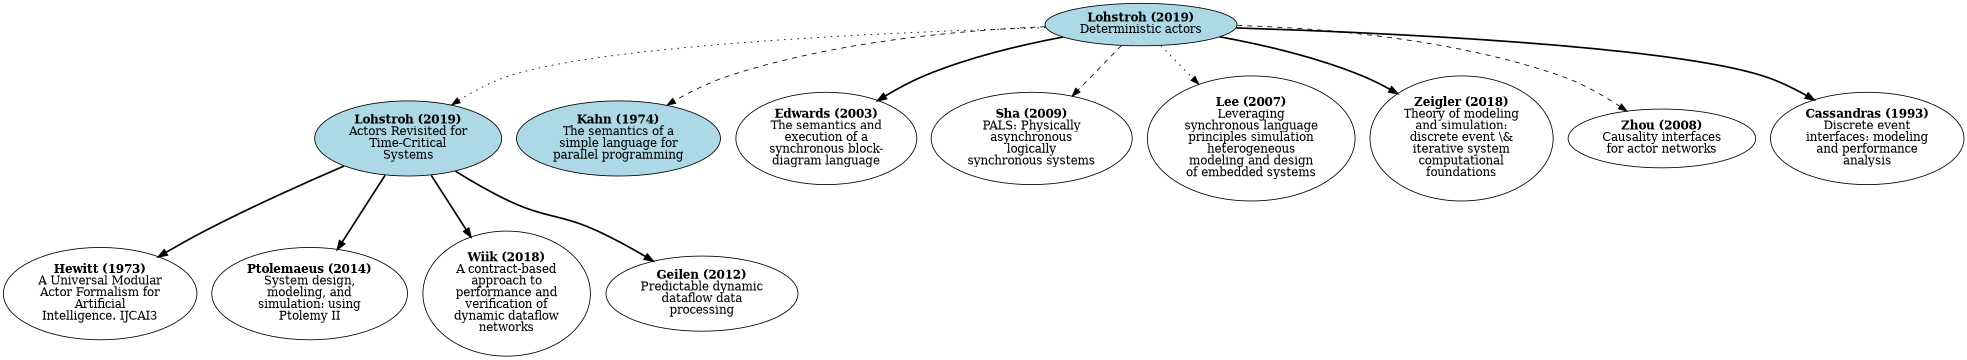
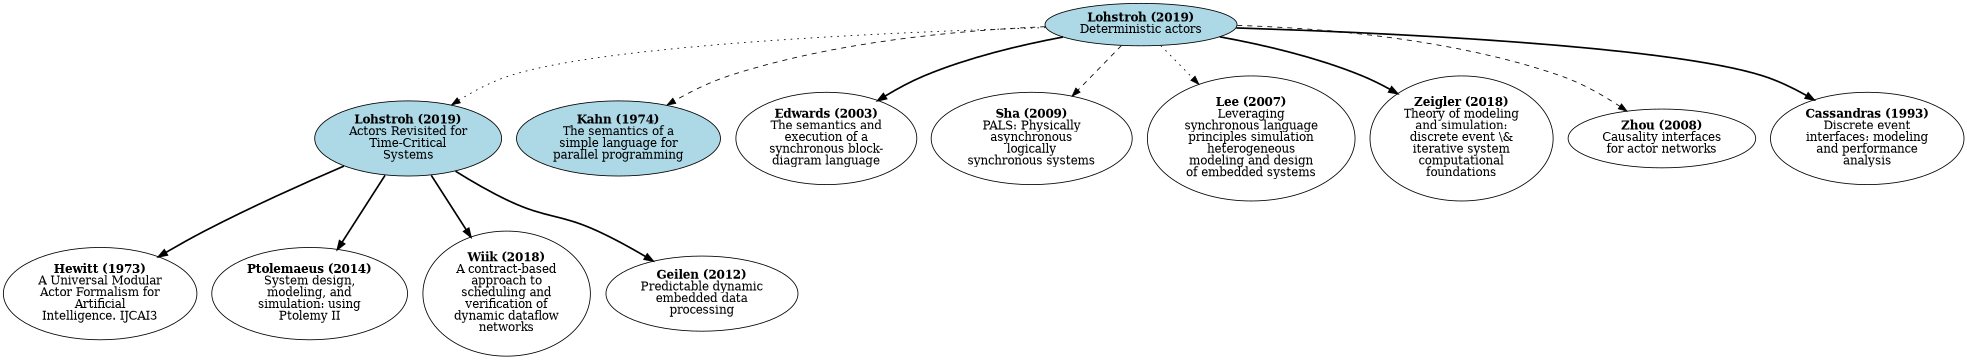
(507, 293) -> (507, 293)
(702, 299) -> (702, 299)
